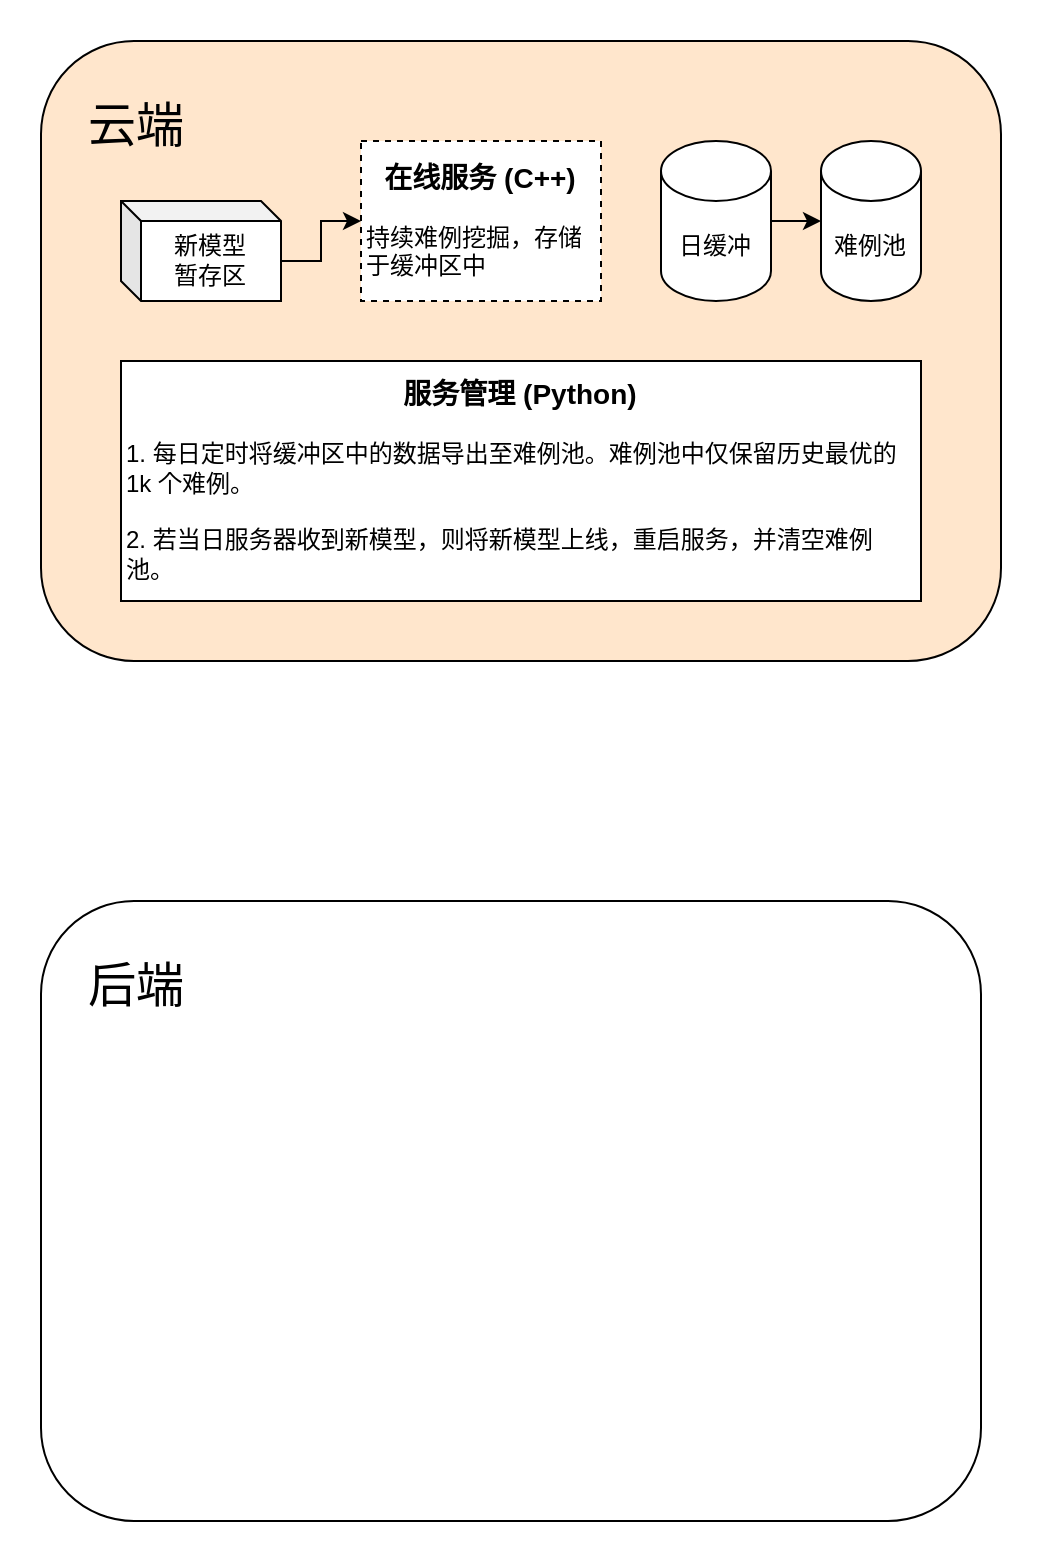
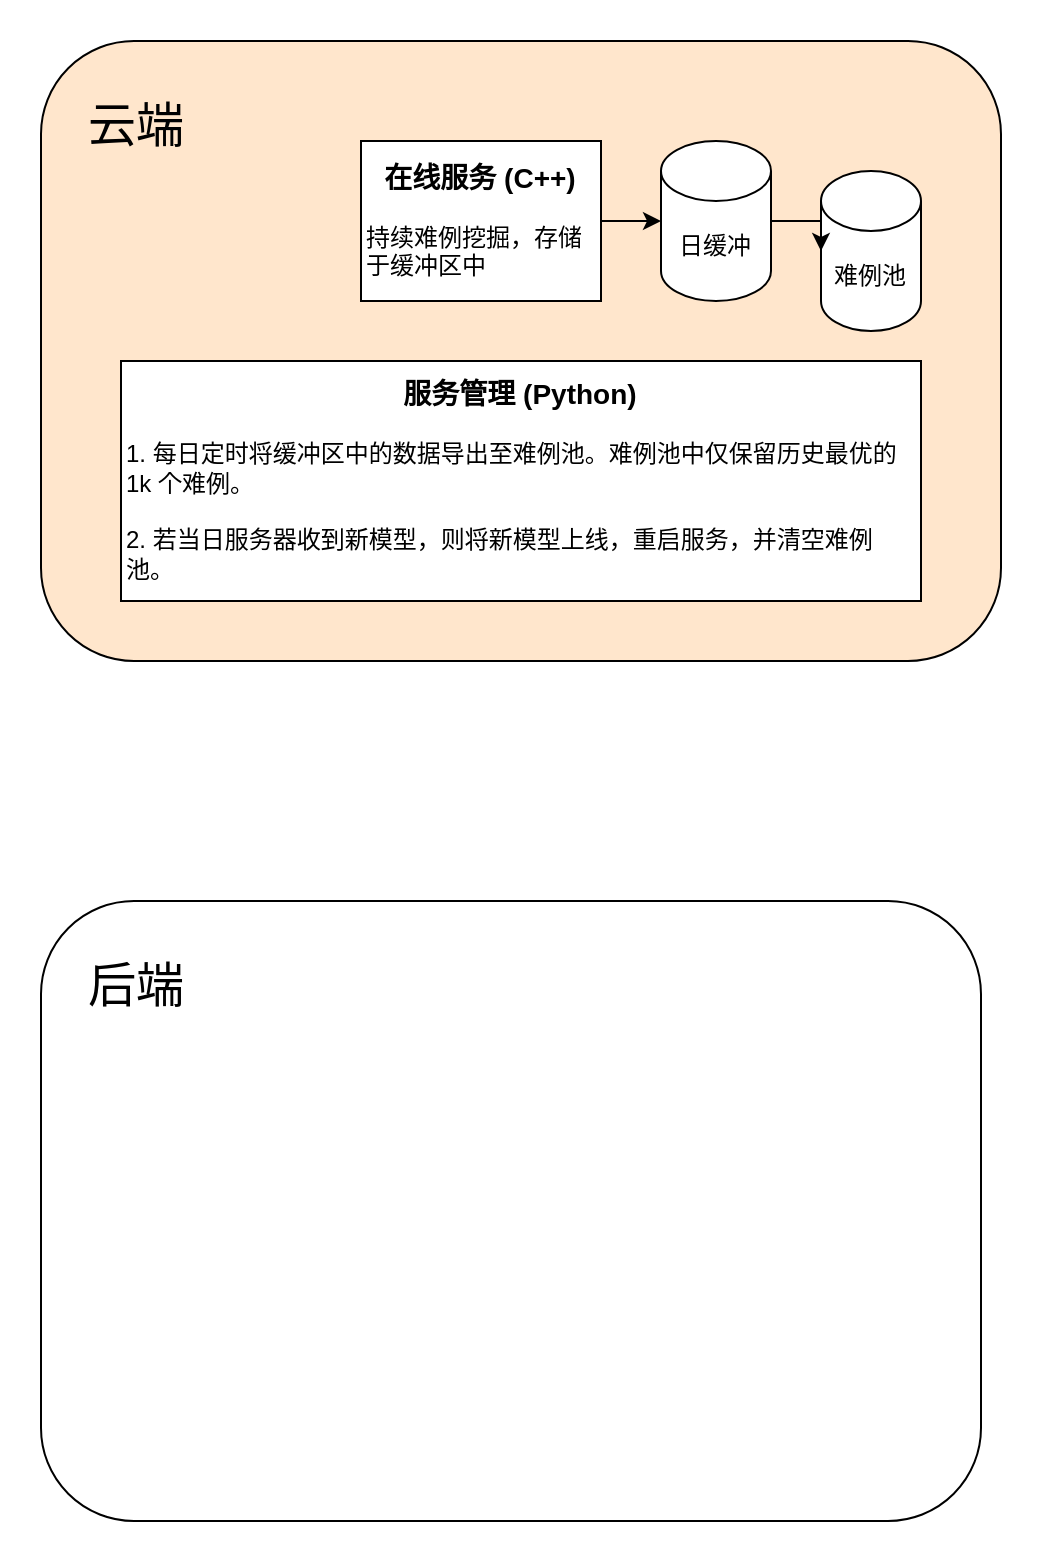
(481, 221) -> (481, 221)
none -> (624, 221)
(871, 221) -> (871, 251)
(321, 248) -> none
(201, 251) -> none
